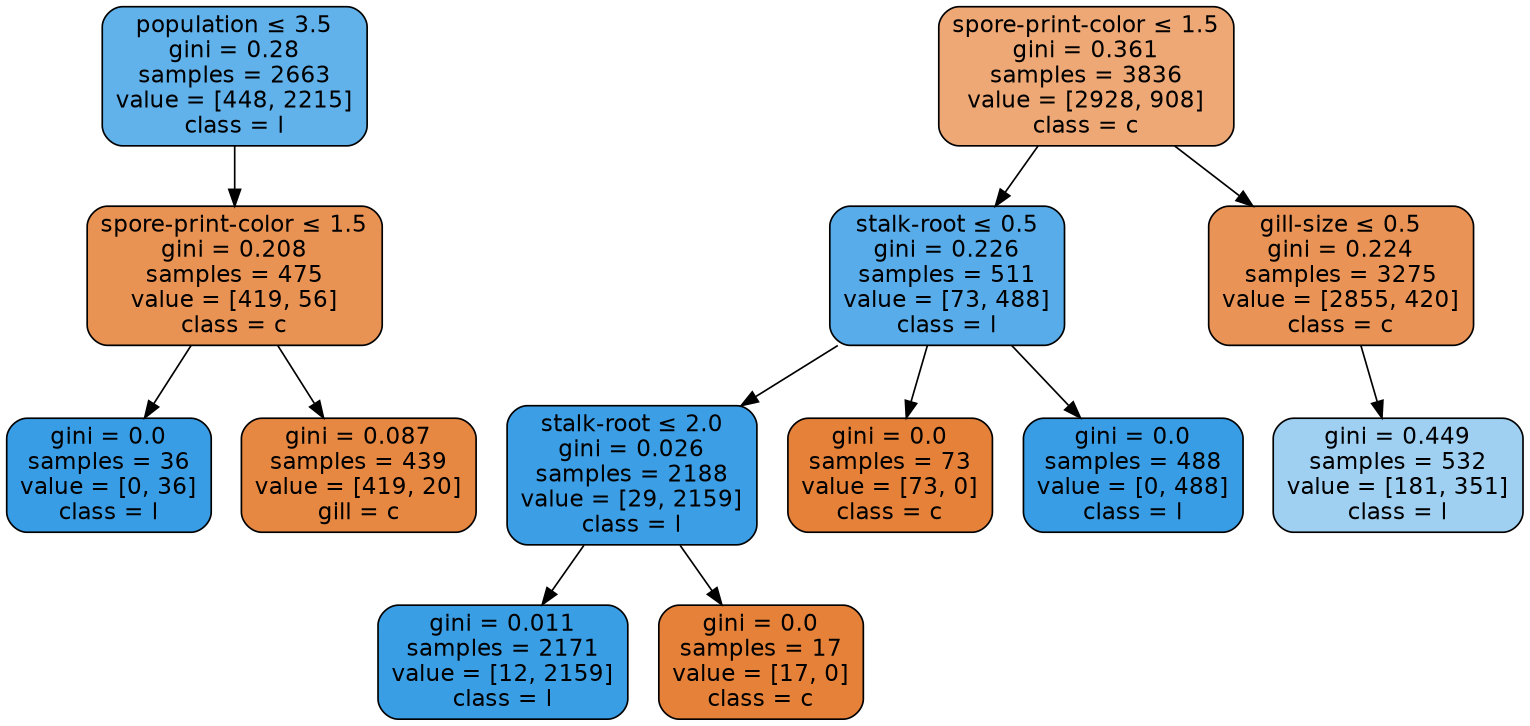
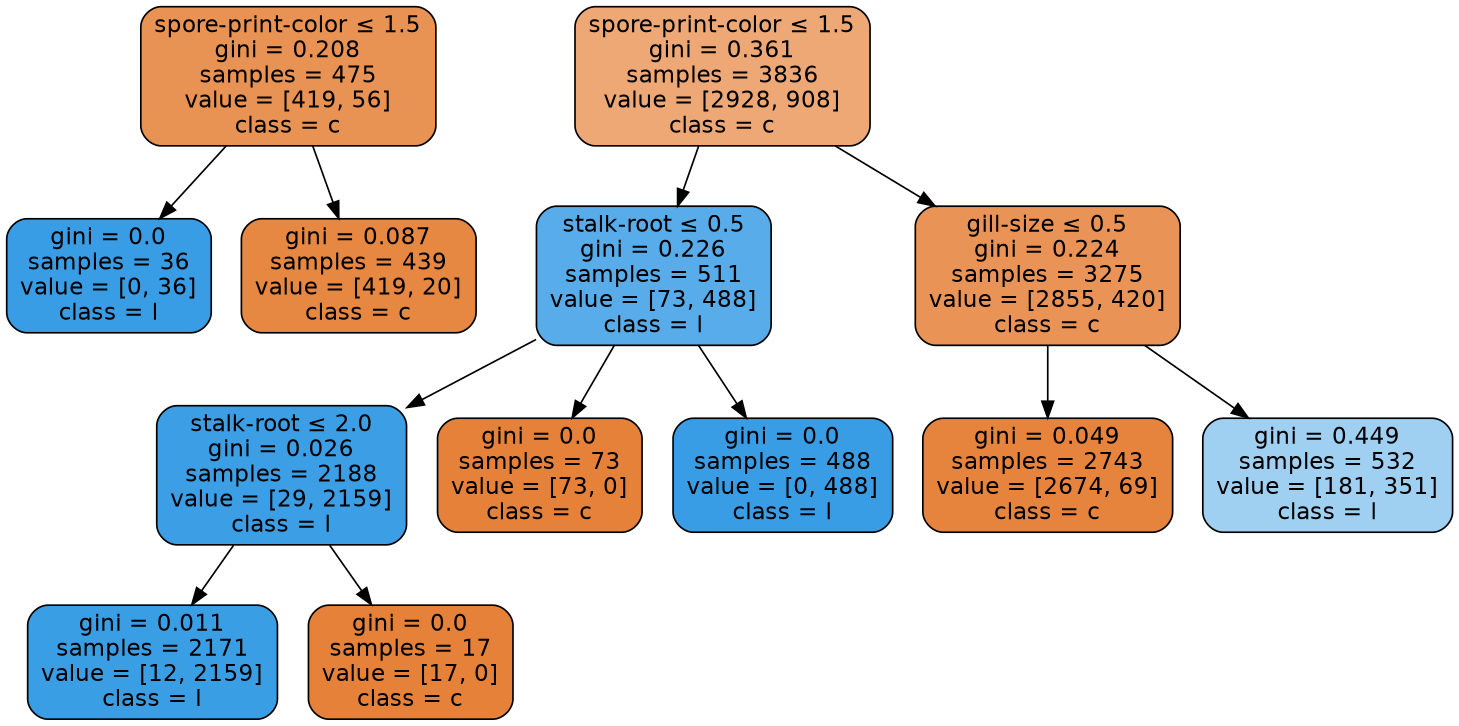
(235, 76) -> none
none -> (1048, 475)
(359, 512) -> (359, 313)
